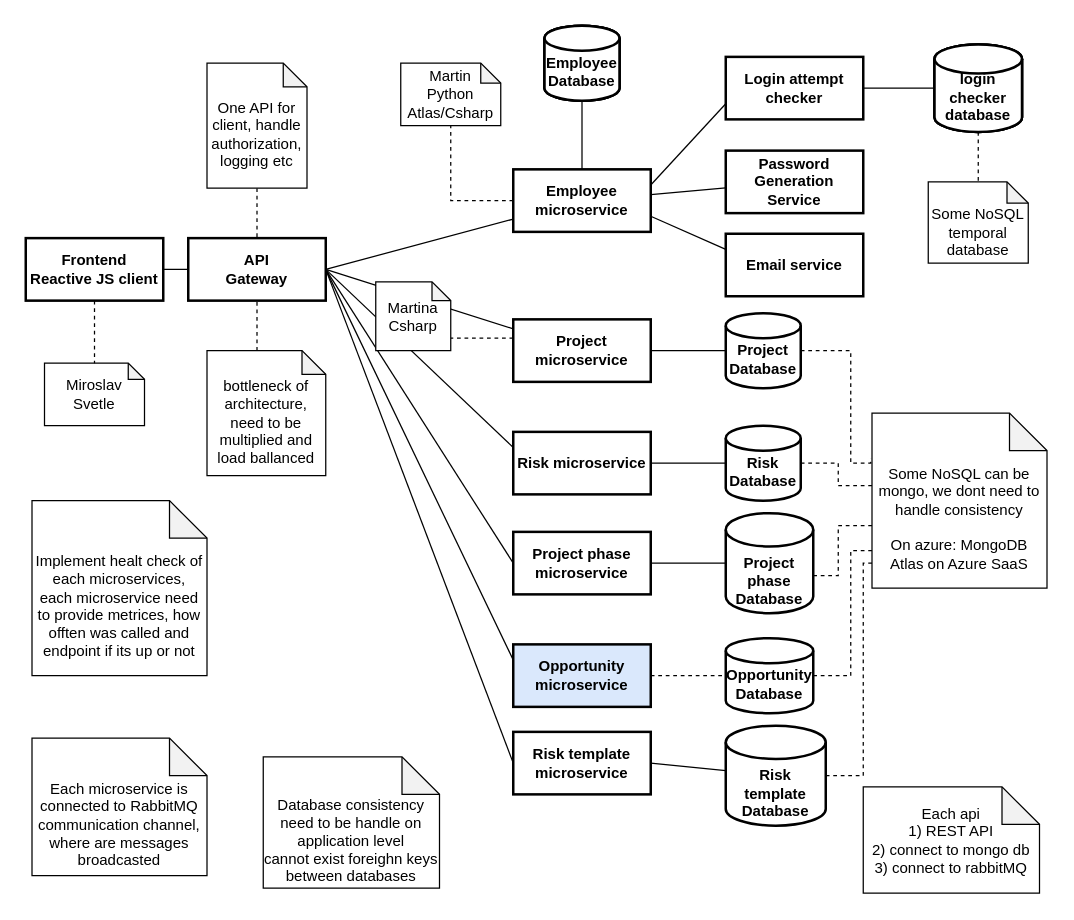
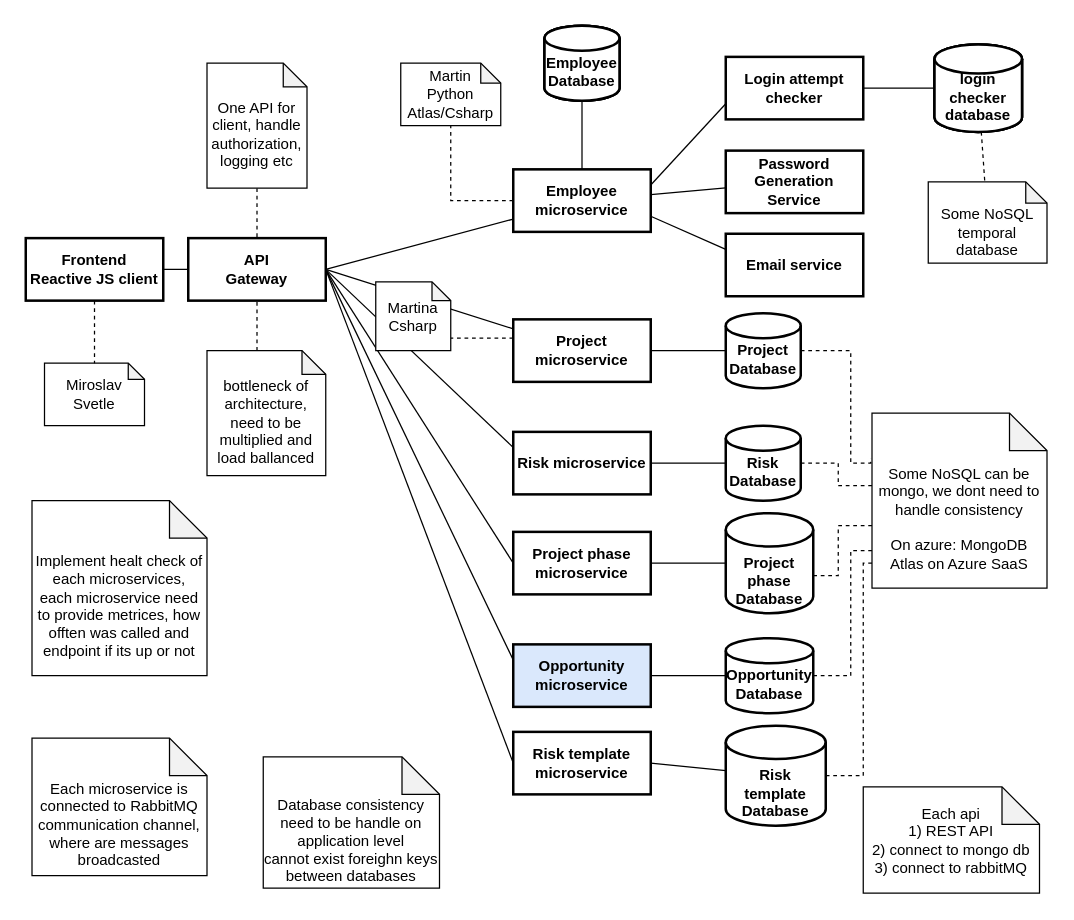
(978, 223) -> (988, 223)
(689, 676) -> (689, 676)
